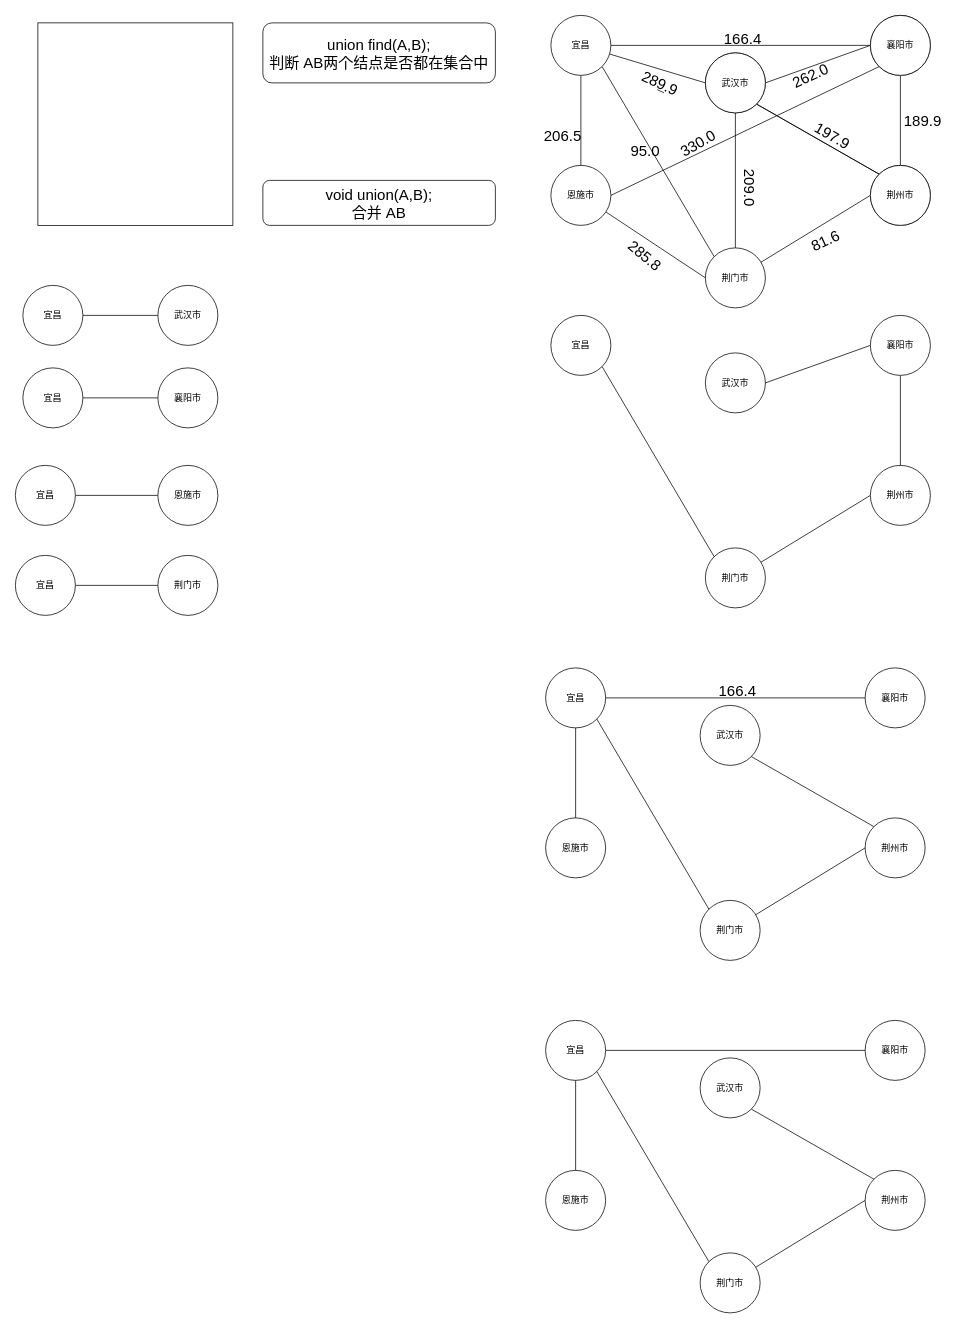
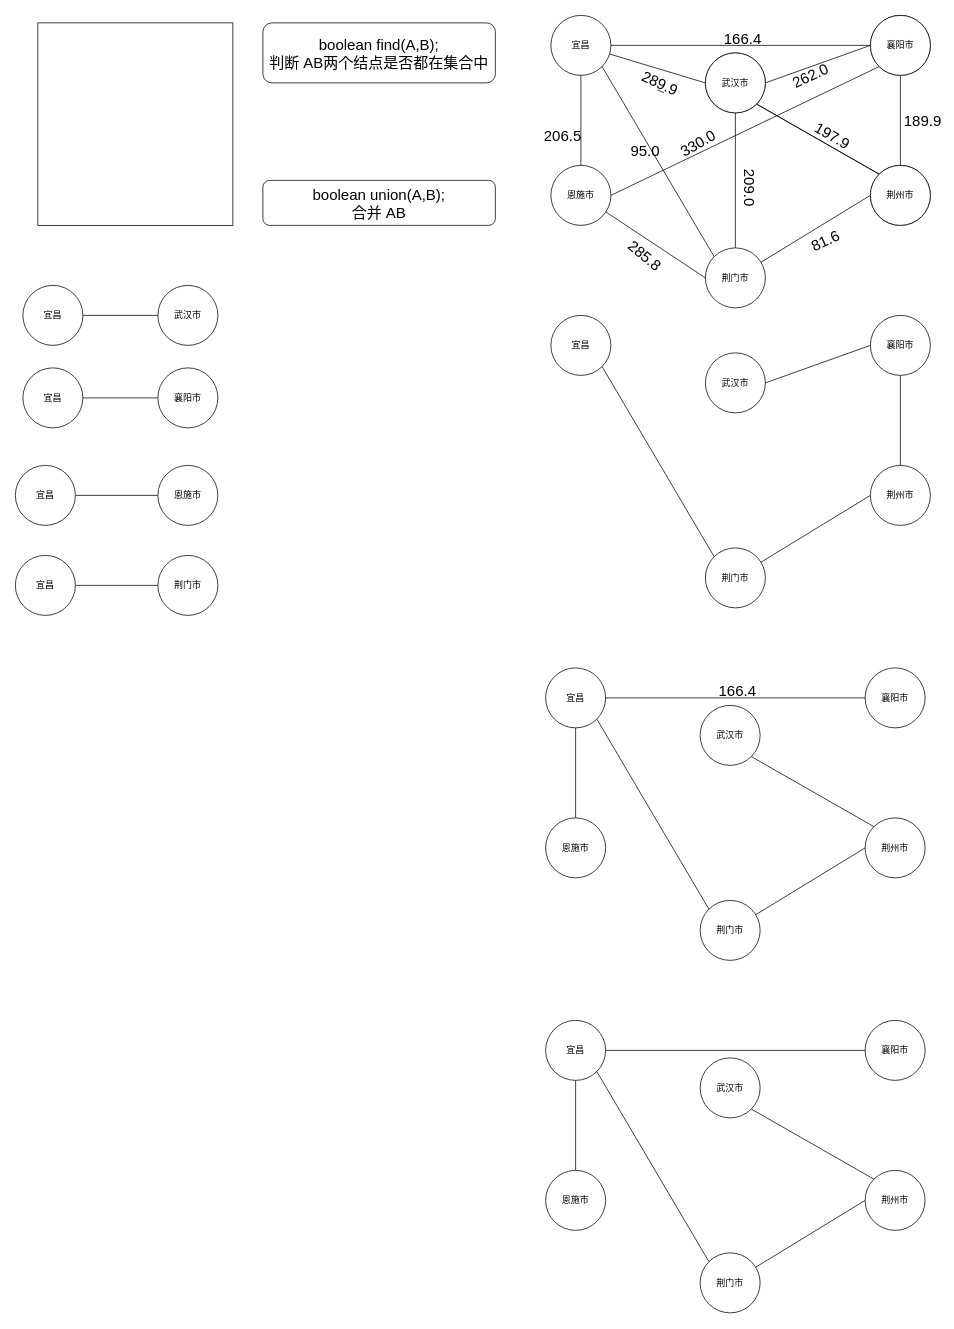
(379, 53) -> (379, 53)
(379, 203) -> (379, 203)
